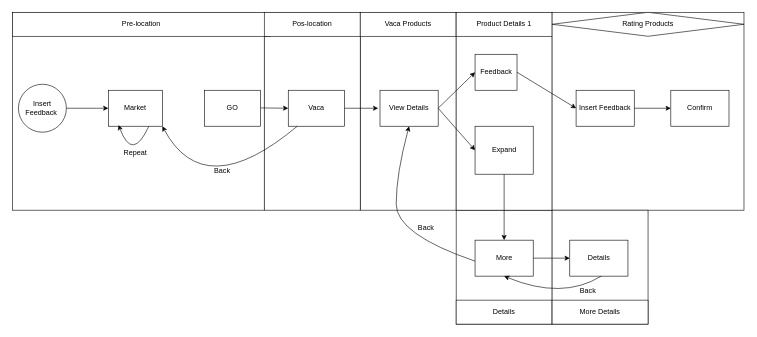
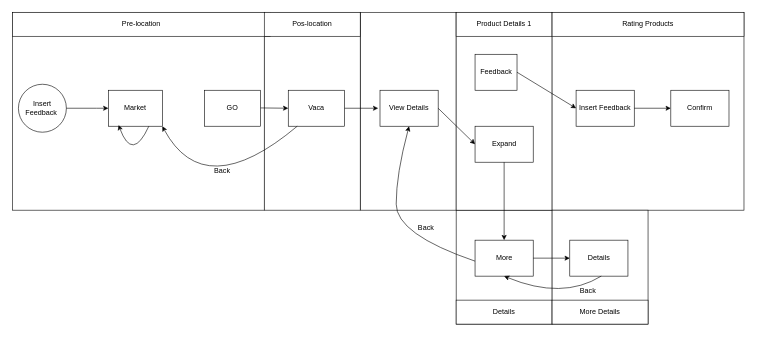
(408, 24) -> none
(648, 24) -> (648, 24)
(464, 83) -> none
(504, 150) -> (504, 144)
(135, 153) -> none
